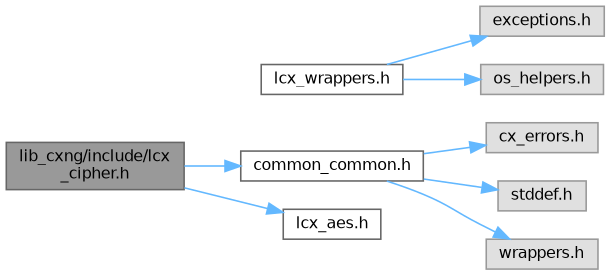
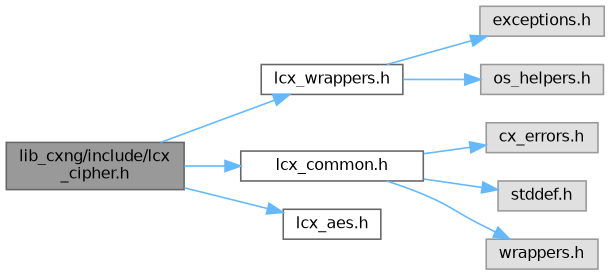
none -> (218, 121)
(332, 166) -> (332, 166)
